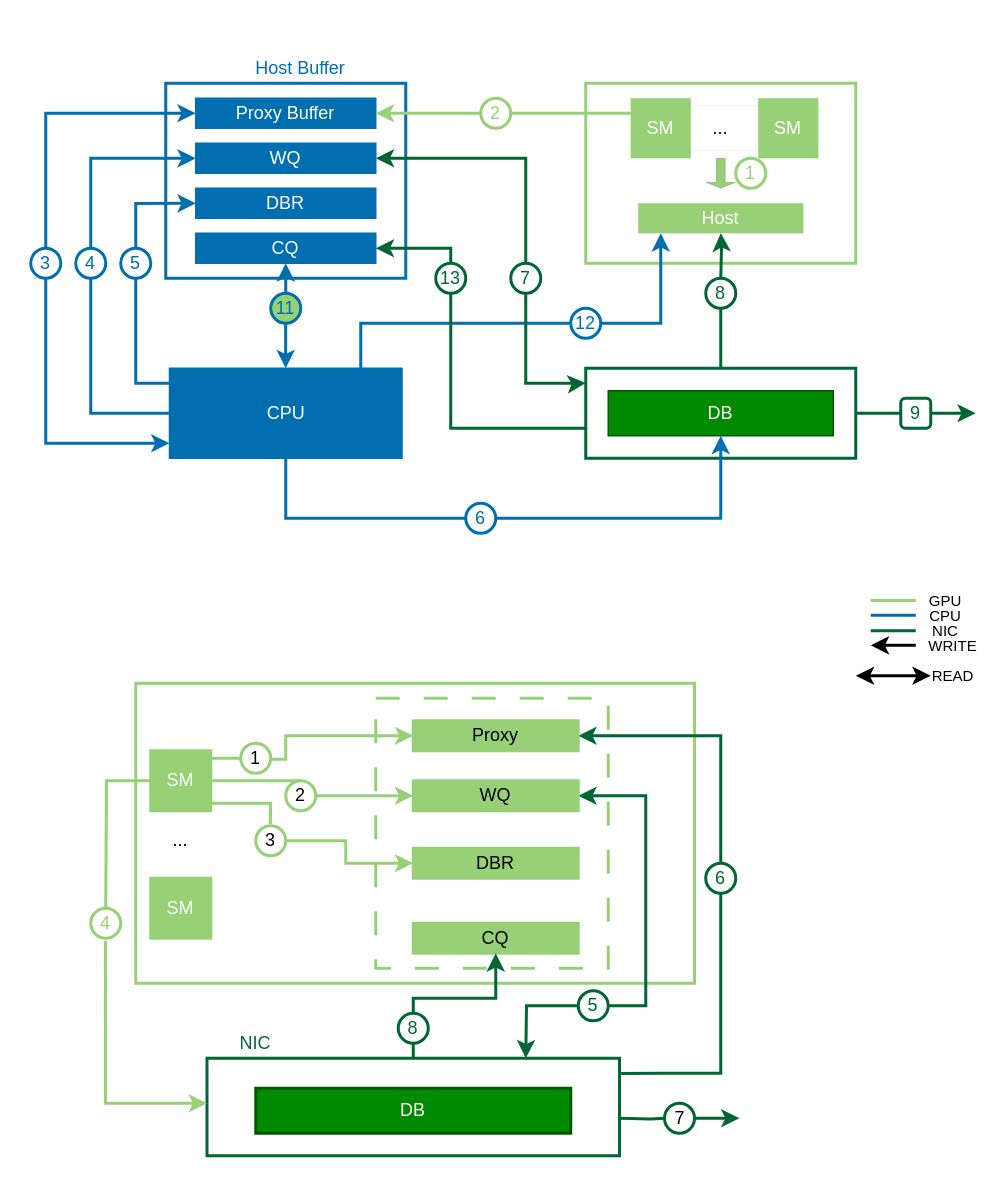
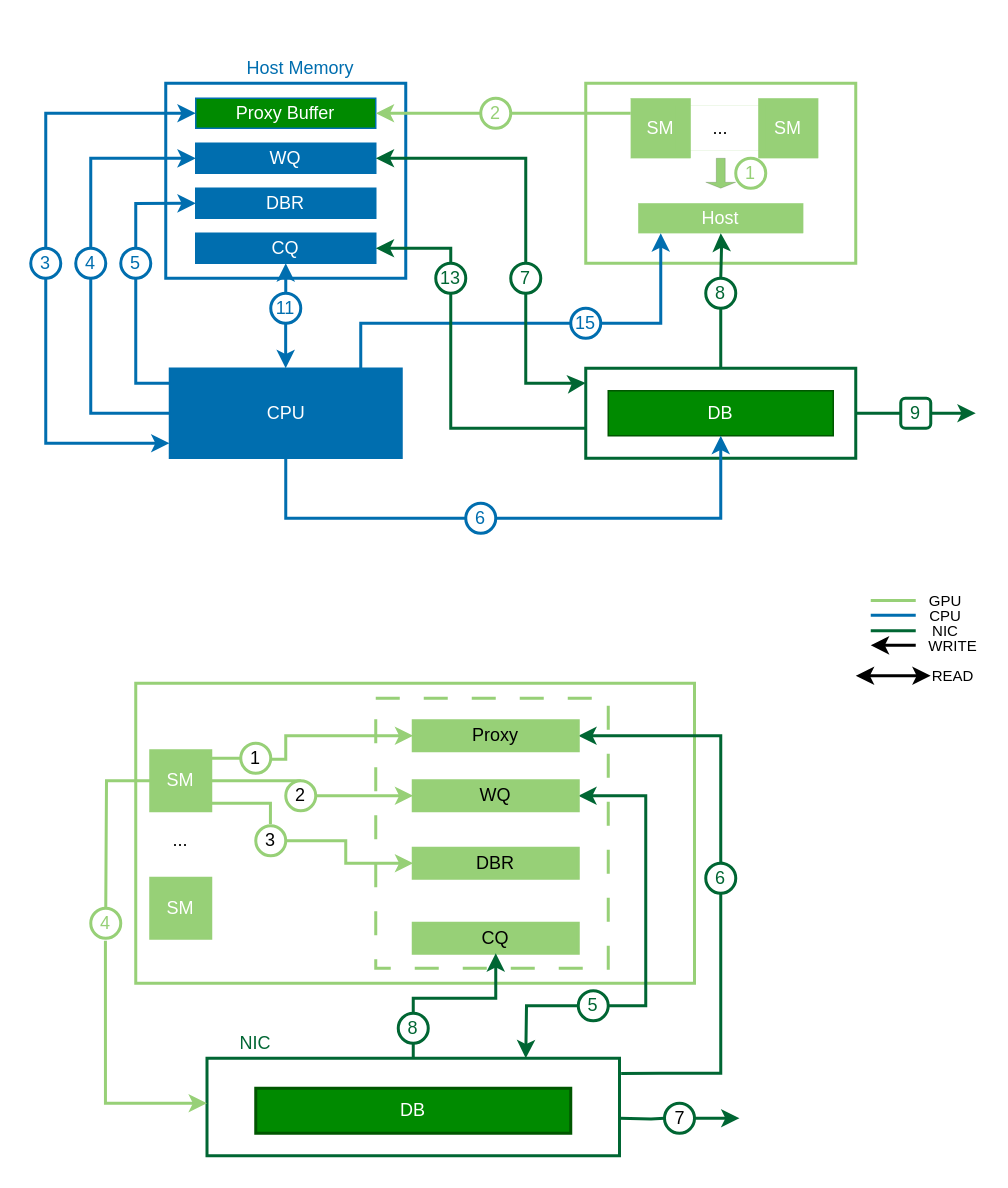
(301, 68) -> (301, 68)
(286, 113) -> (286, 113)
(286, 308) -> (286, 308)
(586, 323) -> (586, 323)
